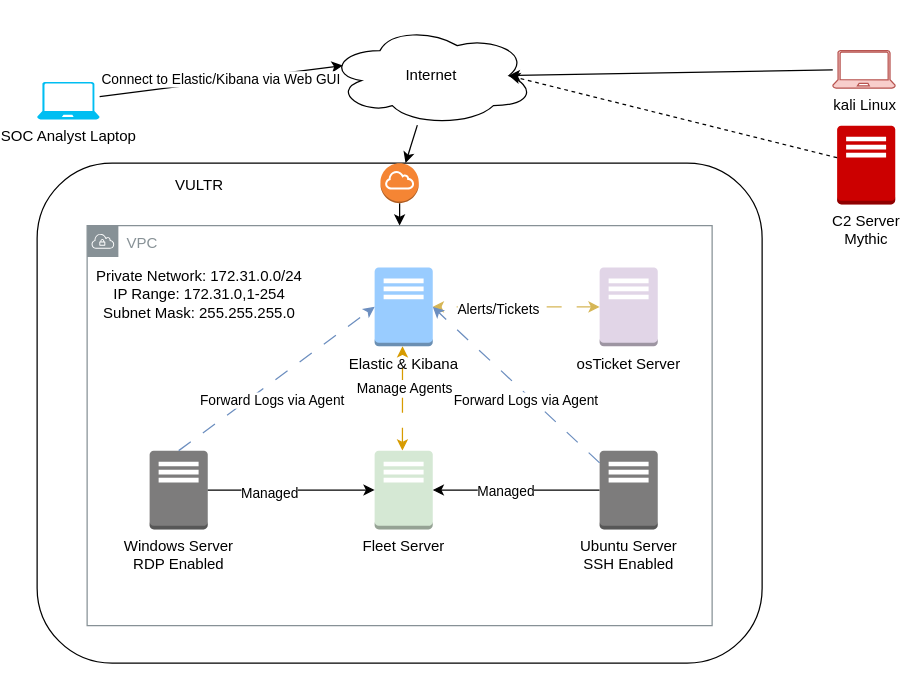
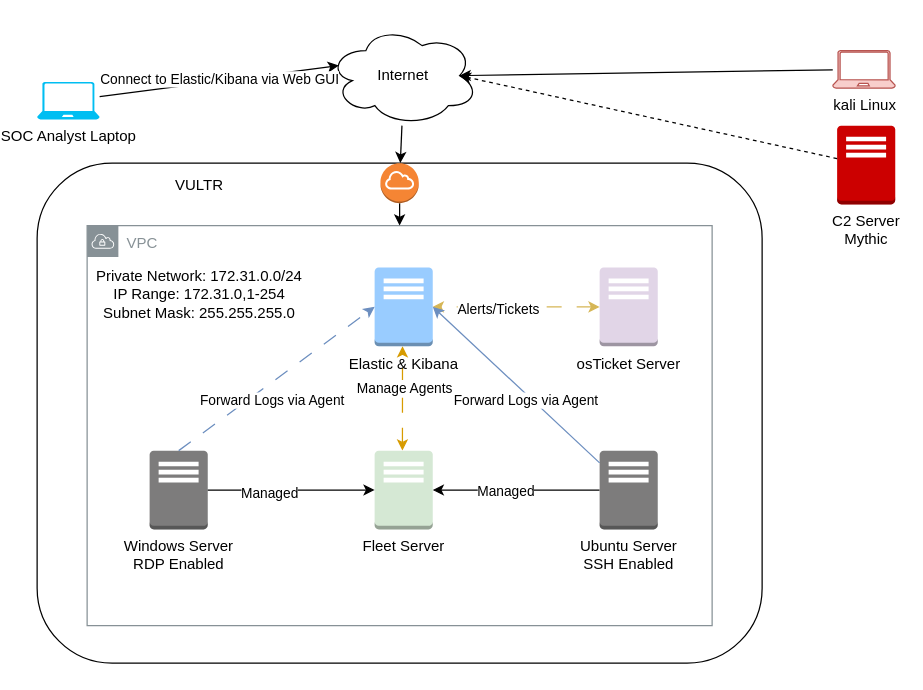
(431, 76) -> (403, 76)
(583, 448) -> (583, 448)
